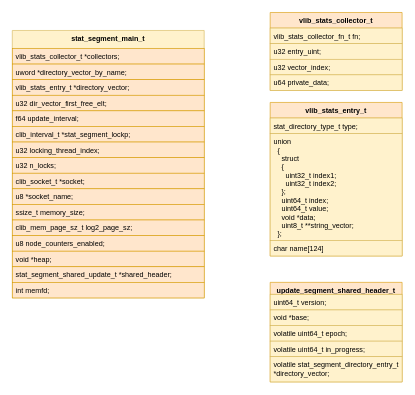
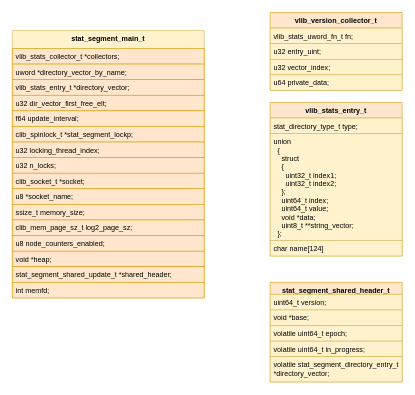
(336, 20) -> (336, 20)
(326, 36) -> (320, 36)
(82, 134) -> (82, 134)
(336, 290) -> (336, 290)
